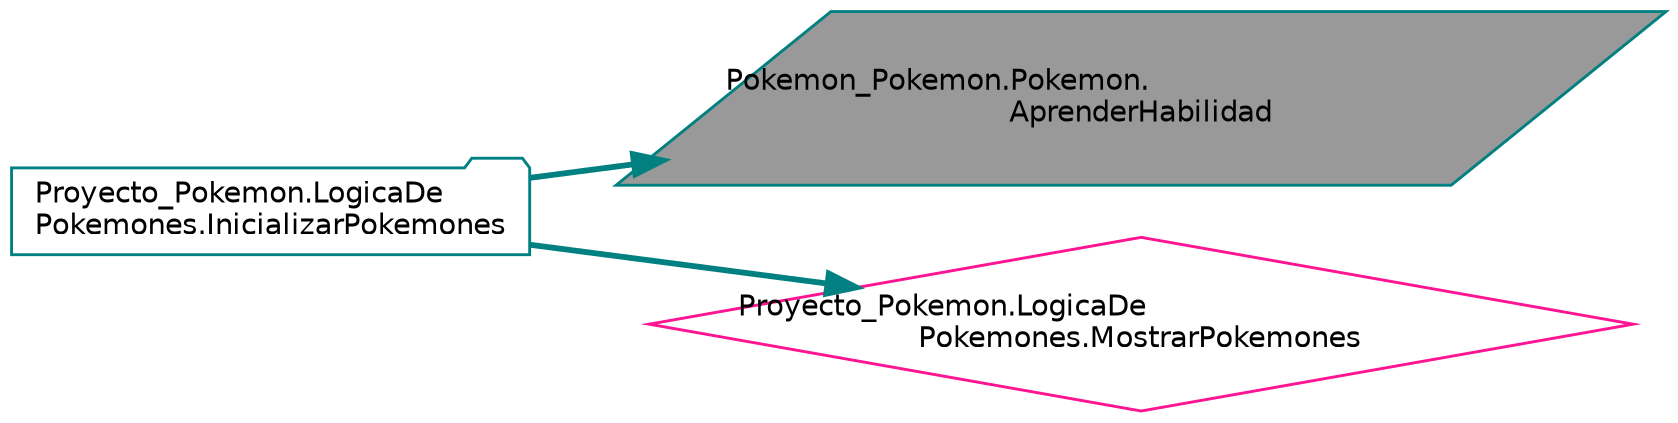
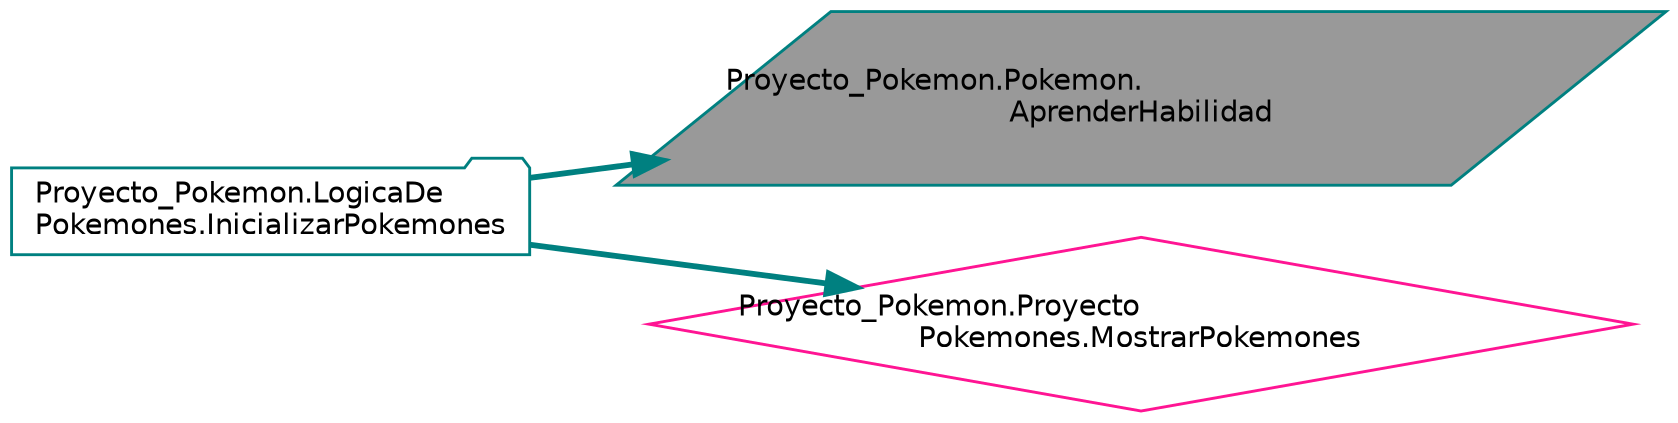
(1141, 98) -> (1141, 98)
(1141, 324) -> (1141, 324)
